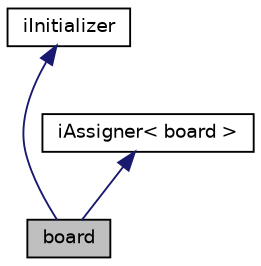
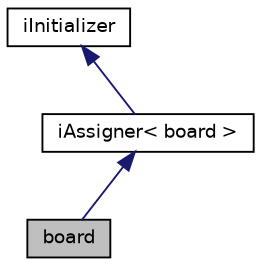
(24, 143) -> (114, 88)
